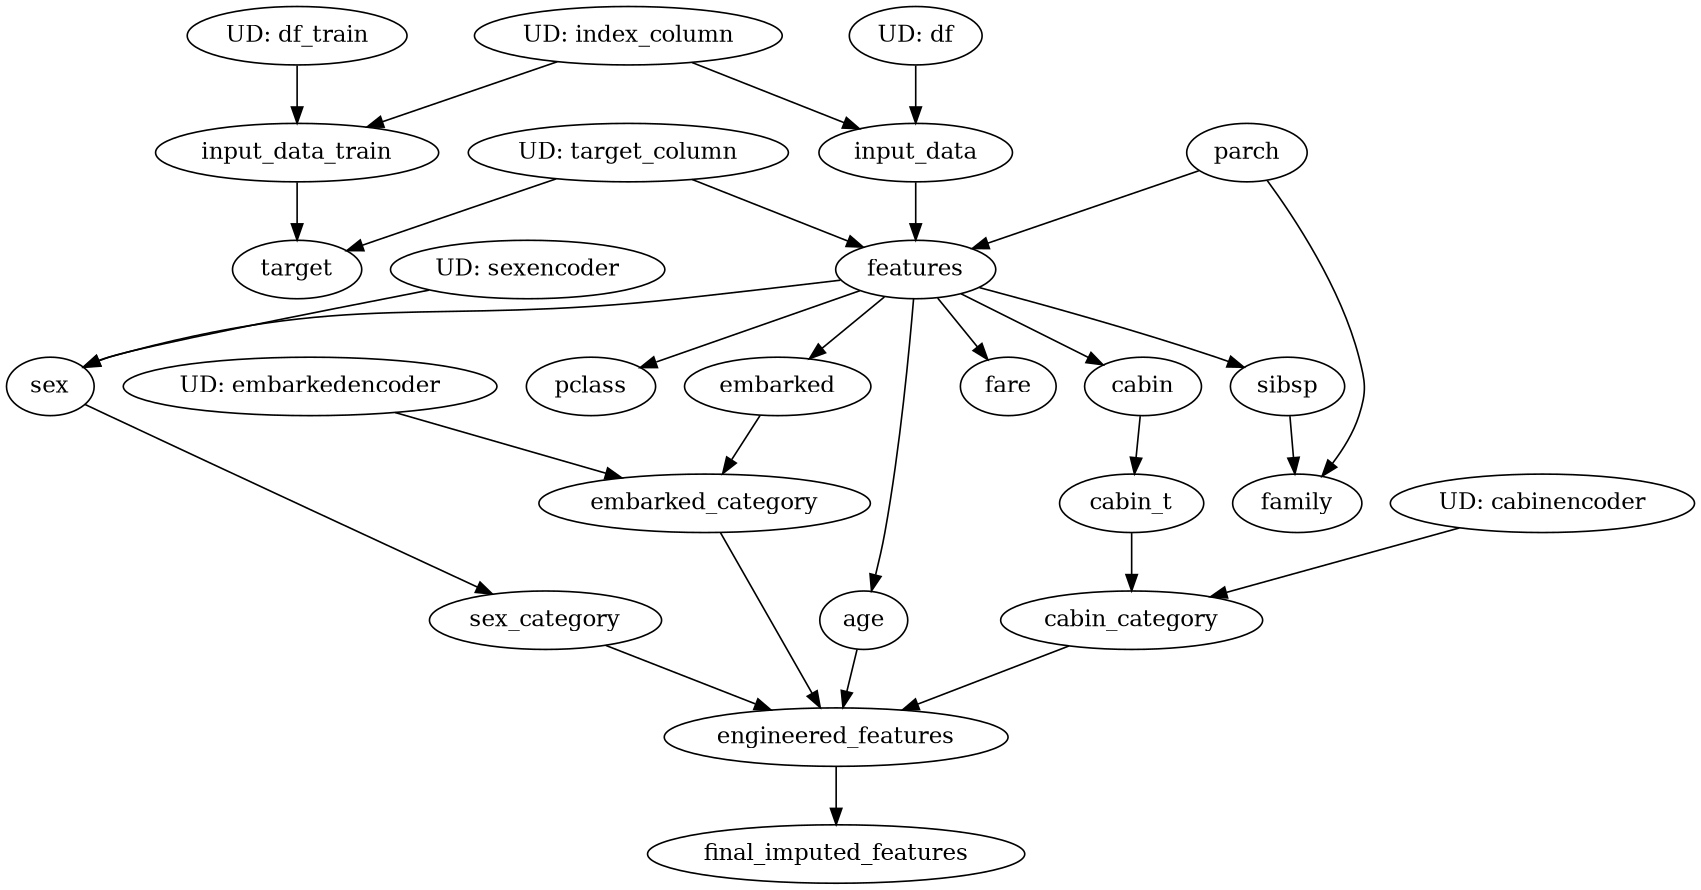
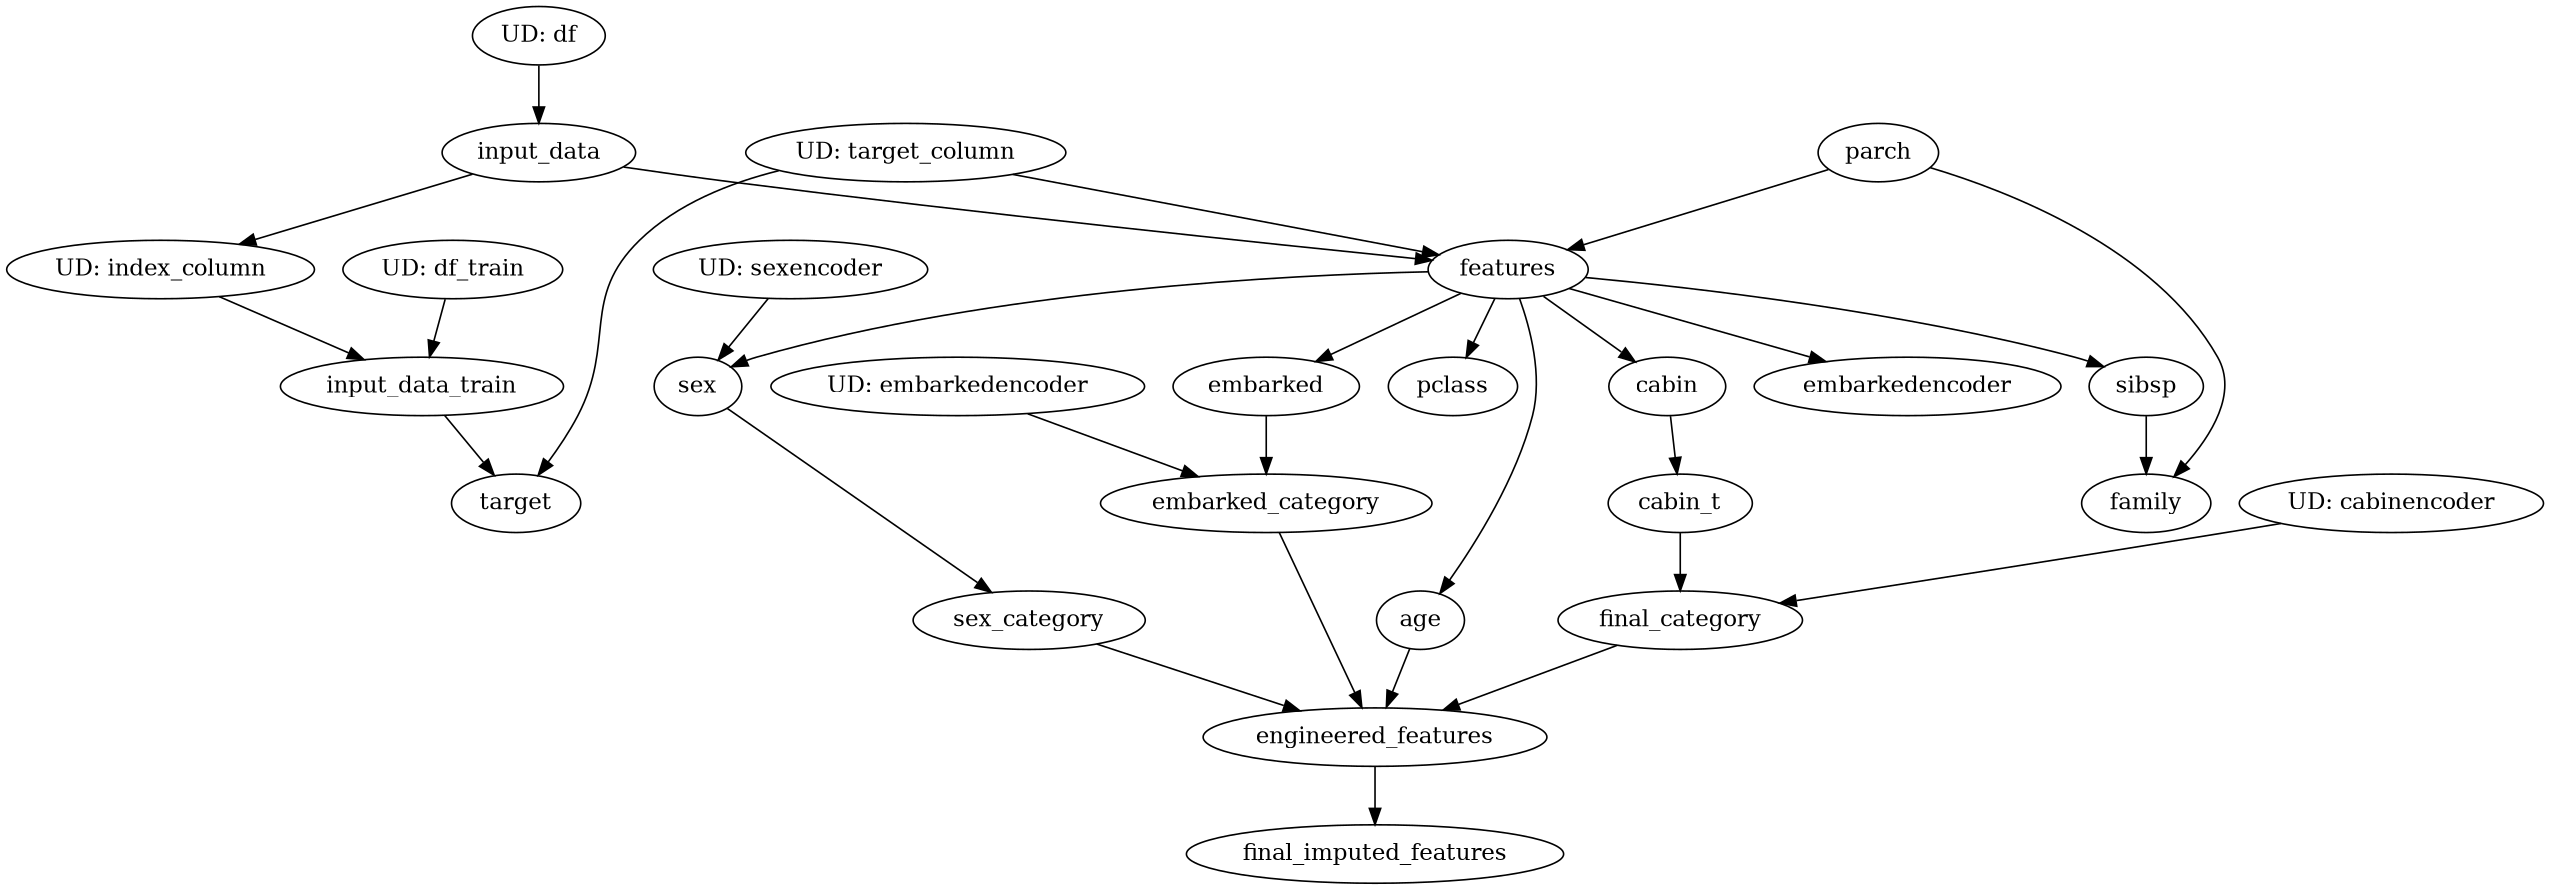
(768, 93) -> (364, 207)
(1008, 386) -> (1908, 386)
(1132, 620) -> (1680, 620)
